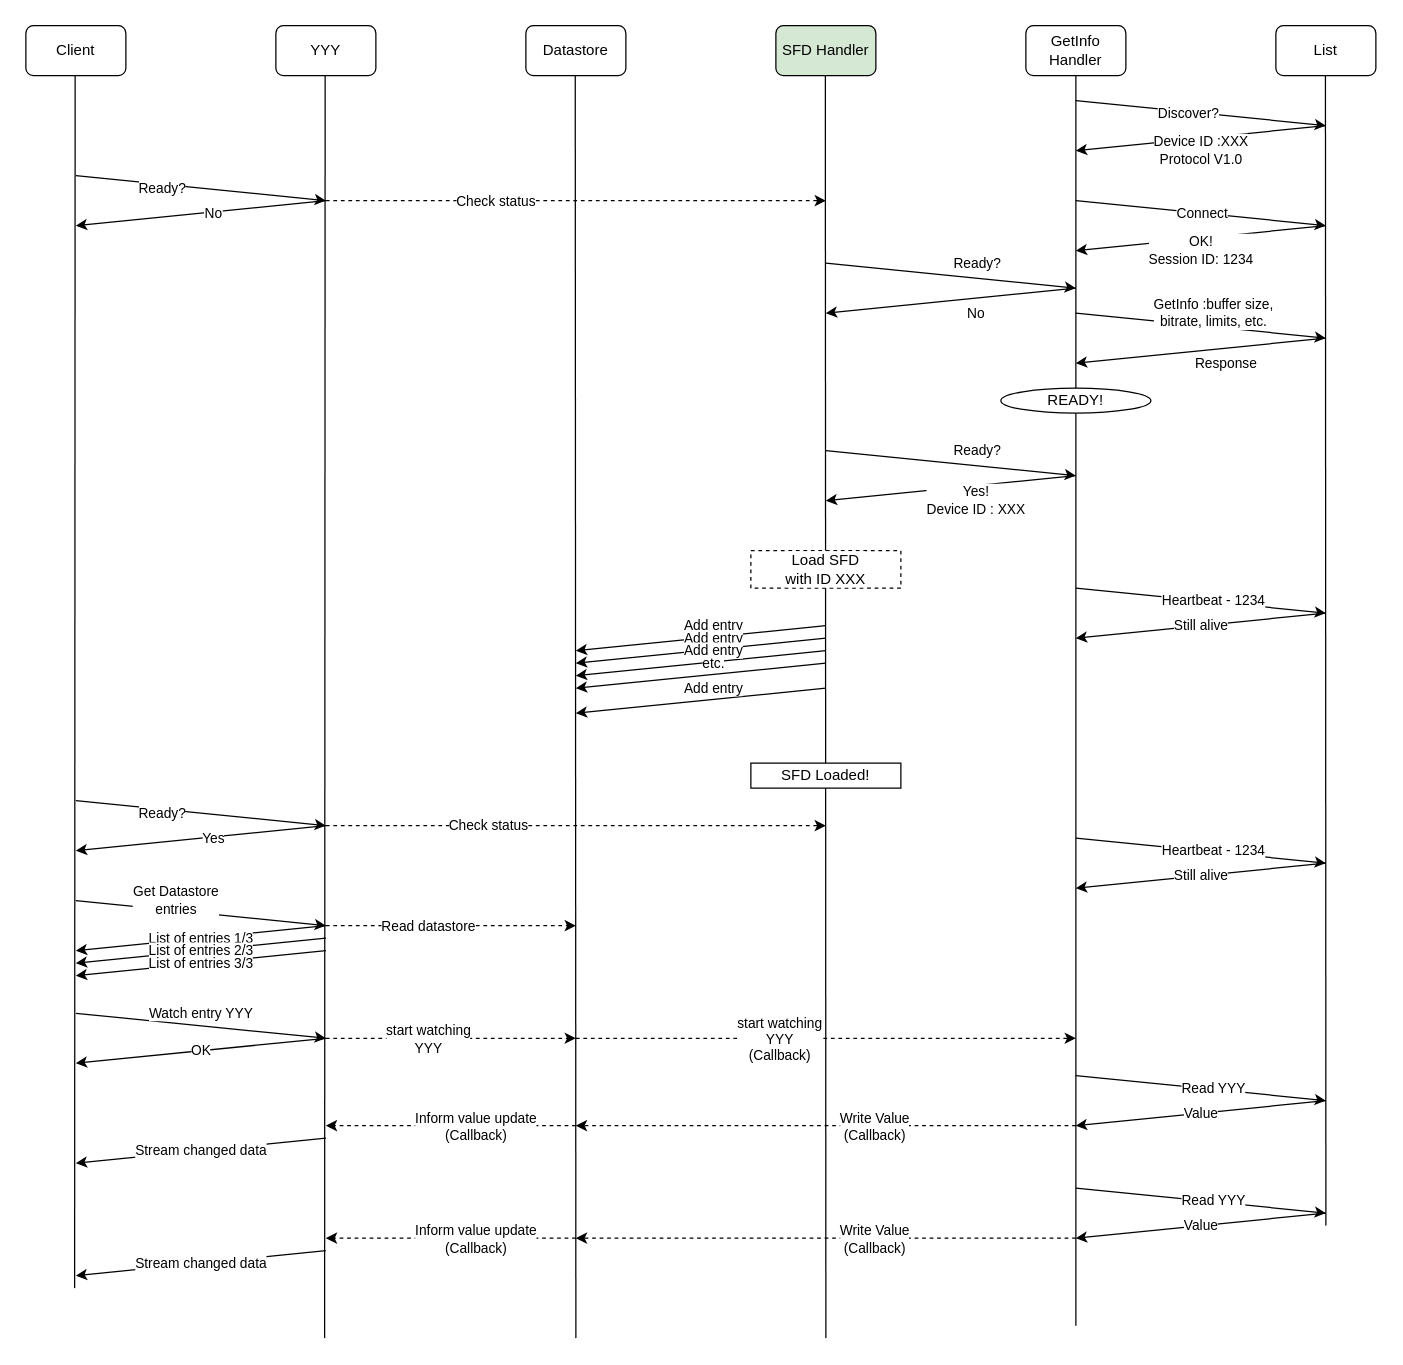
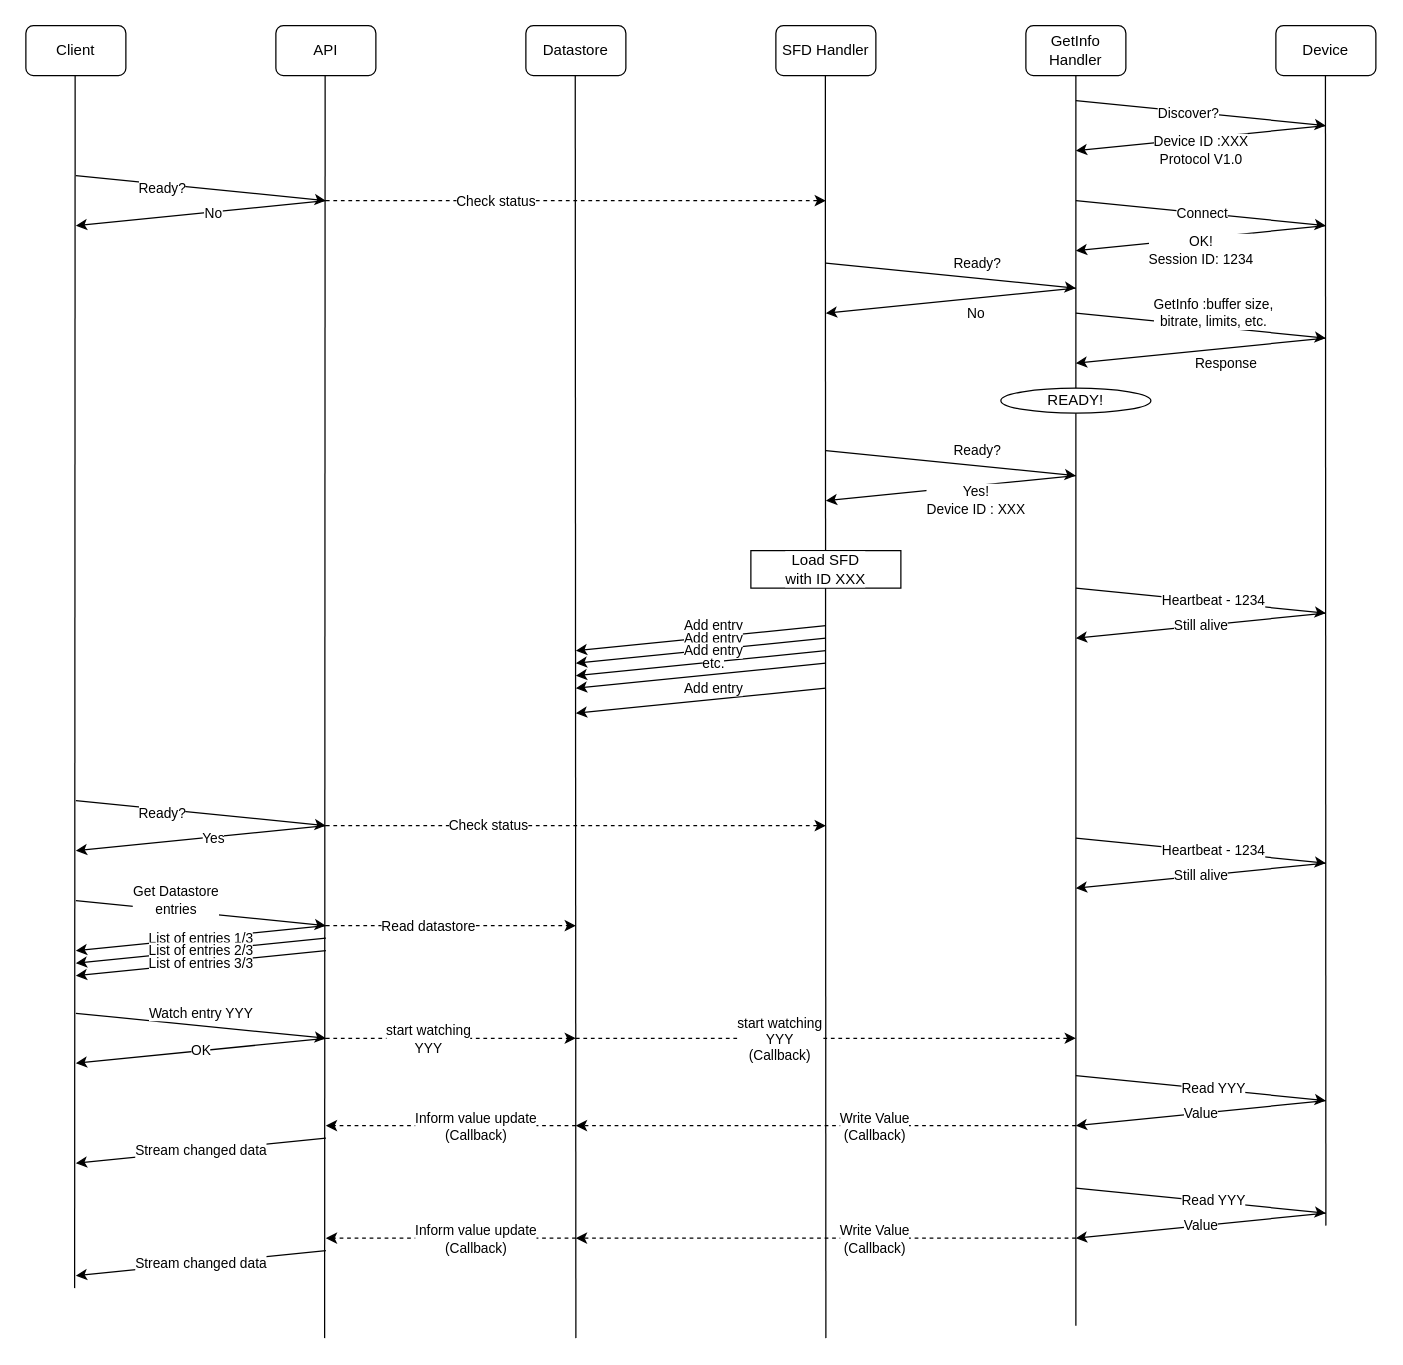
(326, 51) -> (326, 51)
(826, 51) -> (826, 51)
(1326, 51) -> (1326, 51)
(826, 569) -> (826, 569)
(826, 776) -> none
